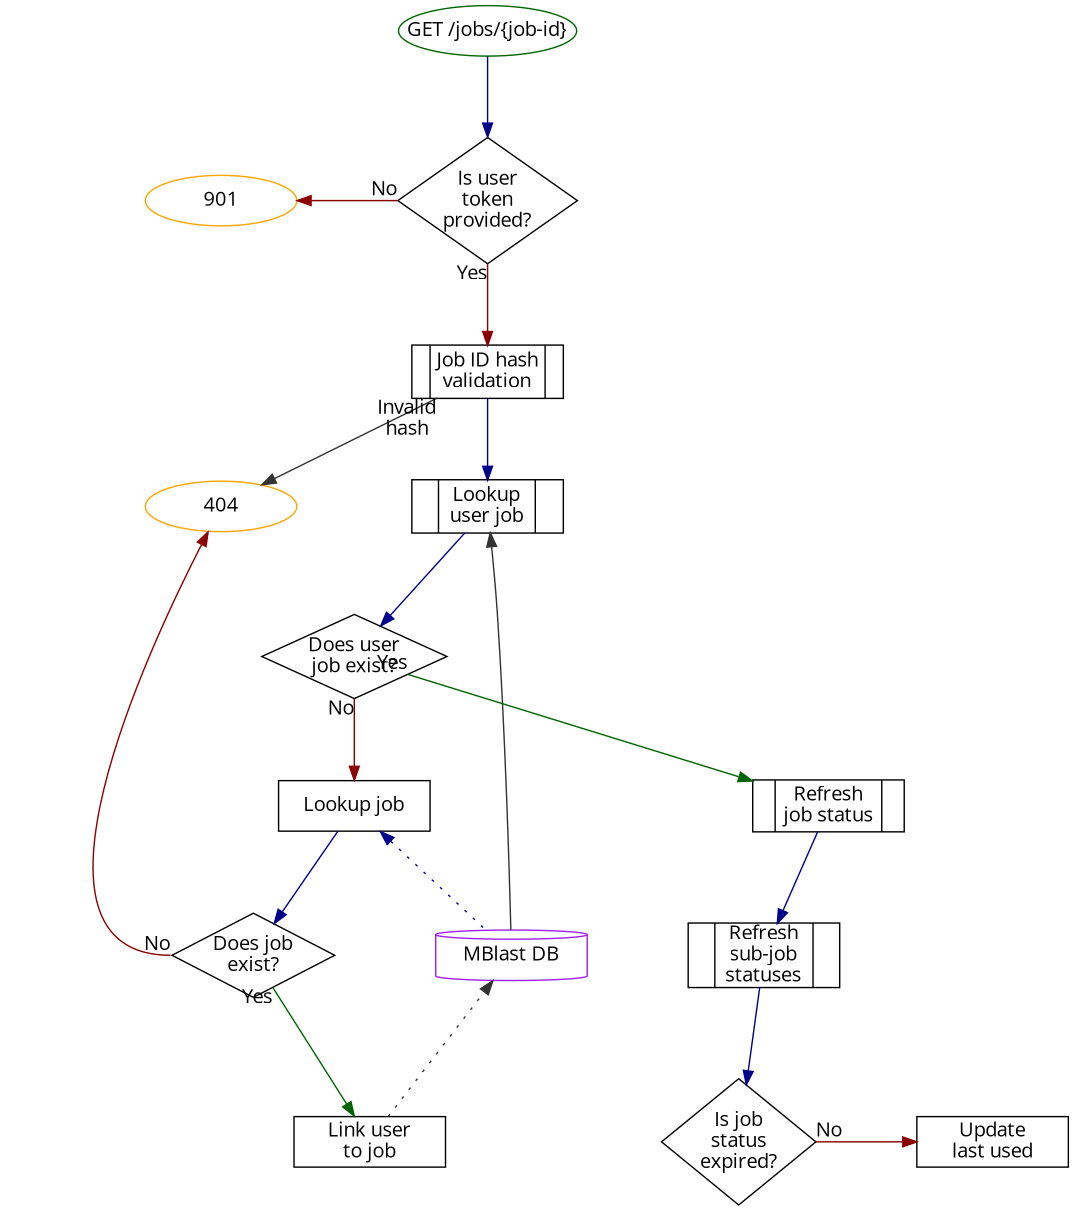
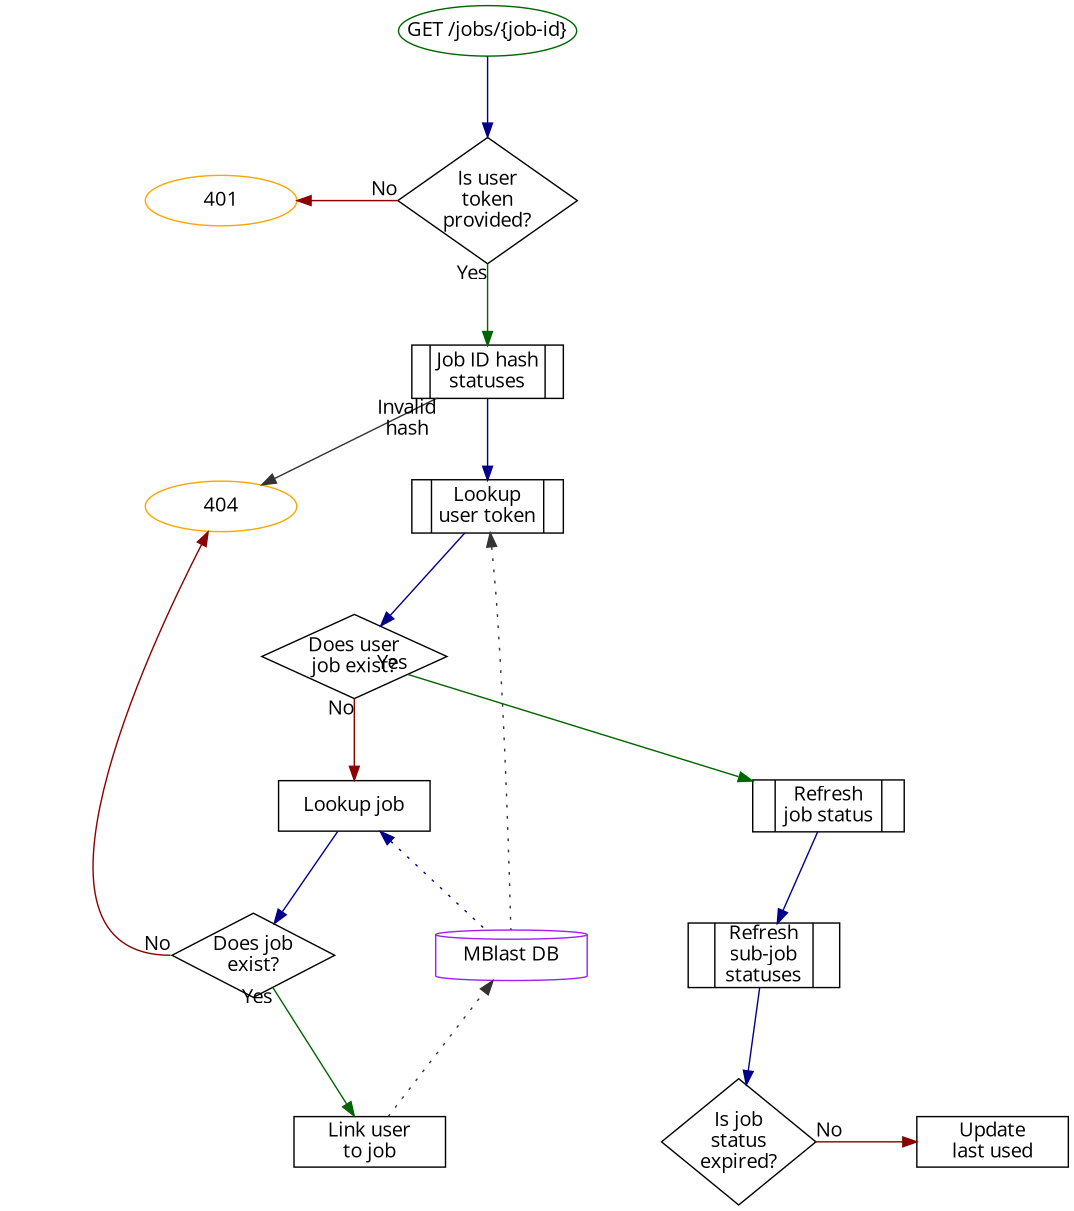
(221, 201) -> (221, 201)
(488, 297) -> (488, 297)
(488, 382) -> (488, 382)
(487, 516) -> (488, 516)
(504, 738) -> (504, 738)
